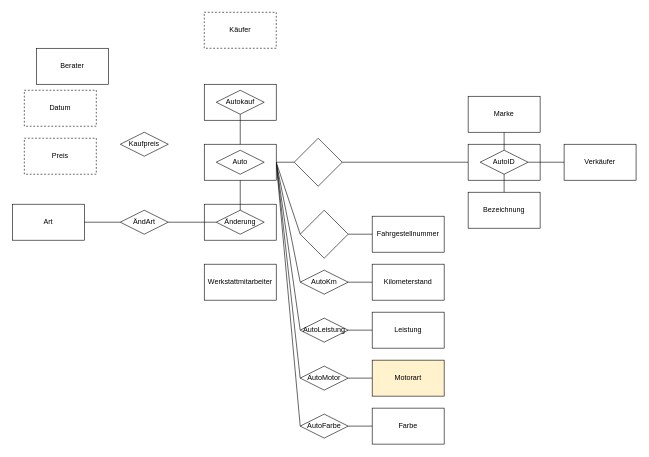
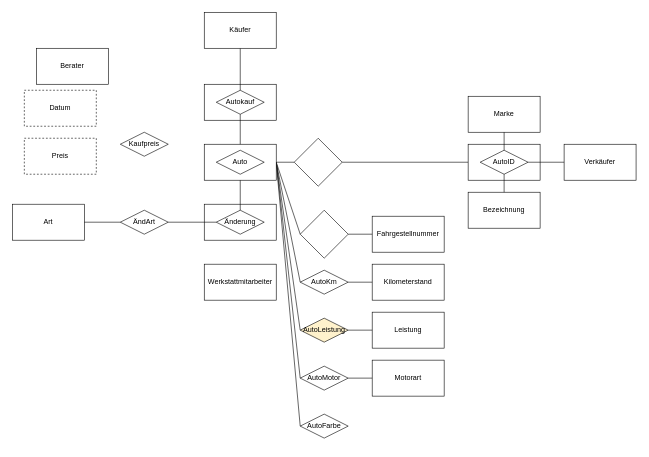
(240, 30) -> (240, 30)
none -> (240, 69)
(324, 330) -> (324, 330)
(408, 378) -> (408, 378)
(360, 426) -> none
(408, 426) -> none
